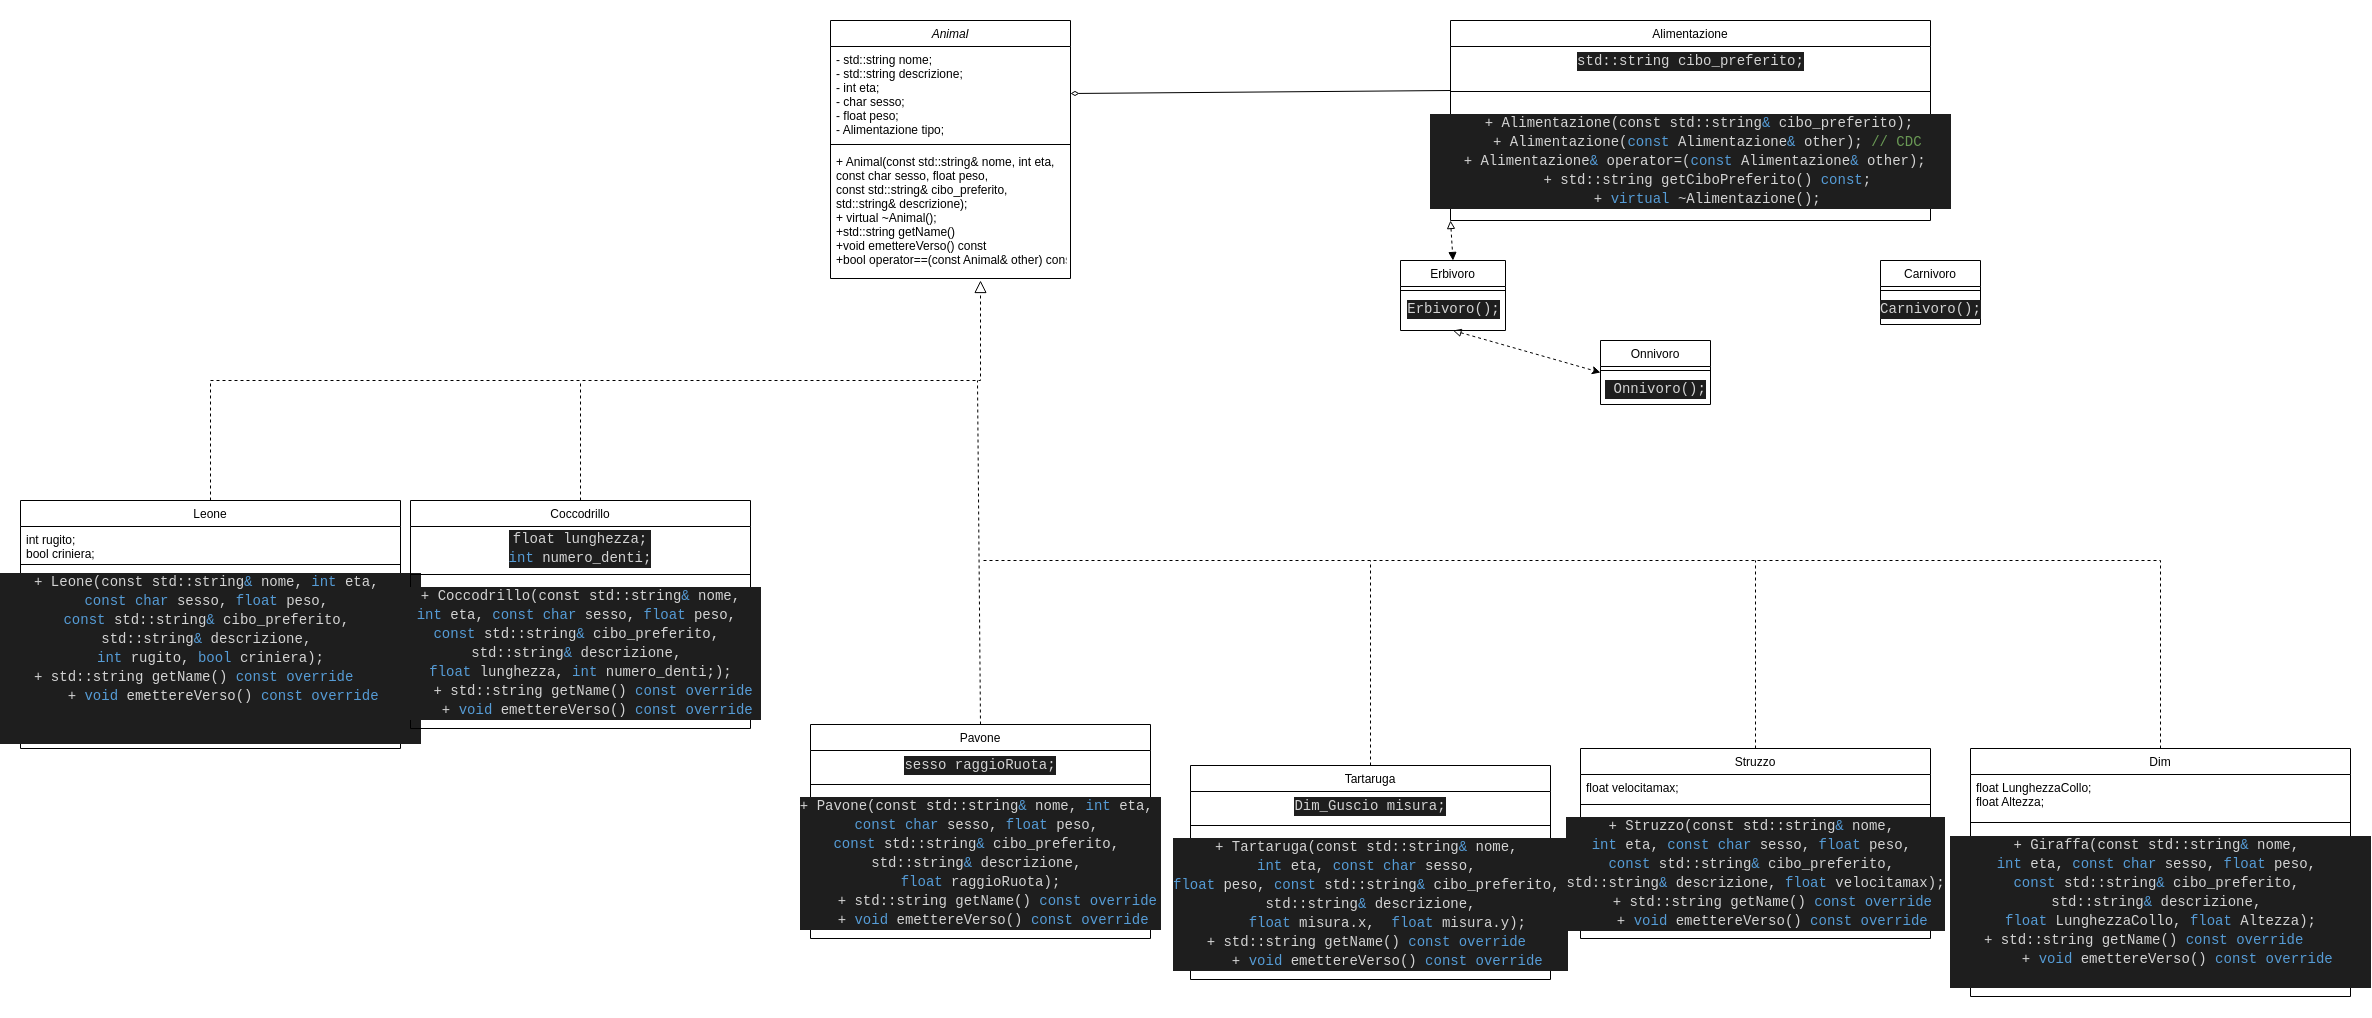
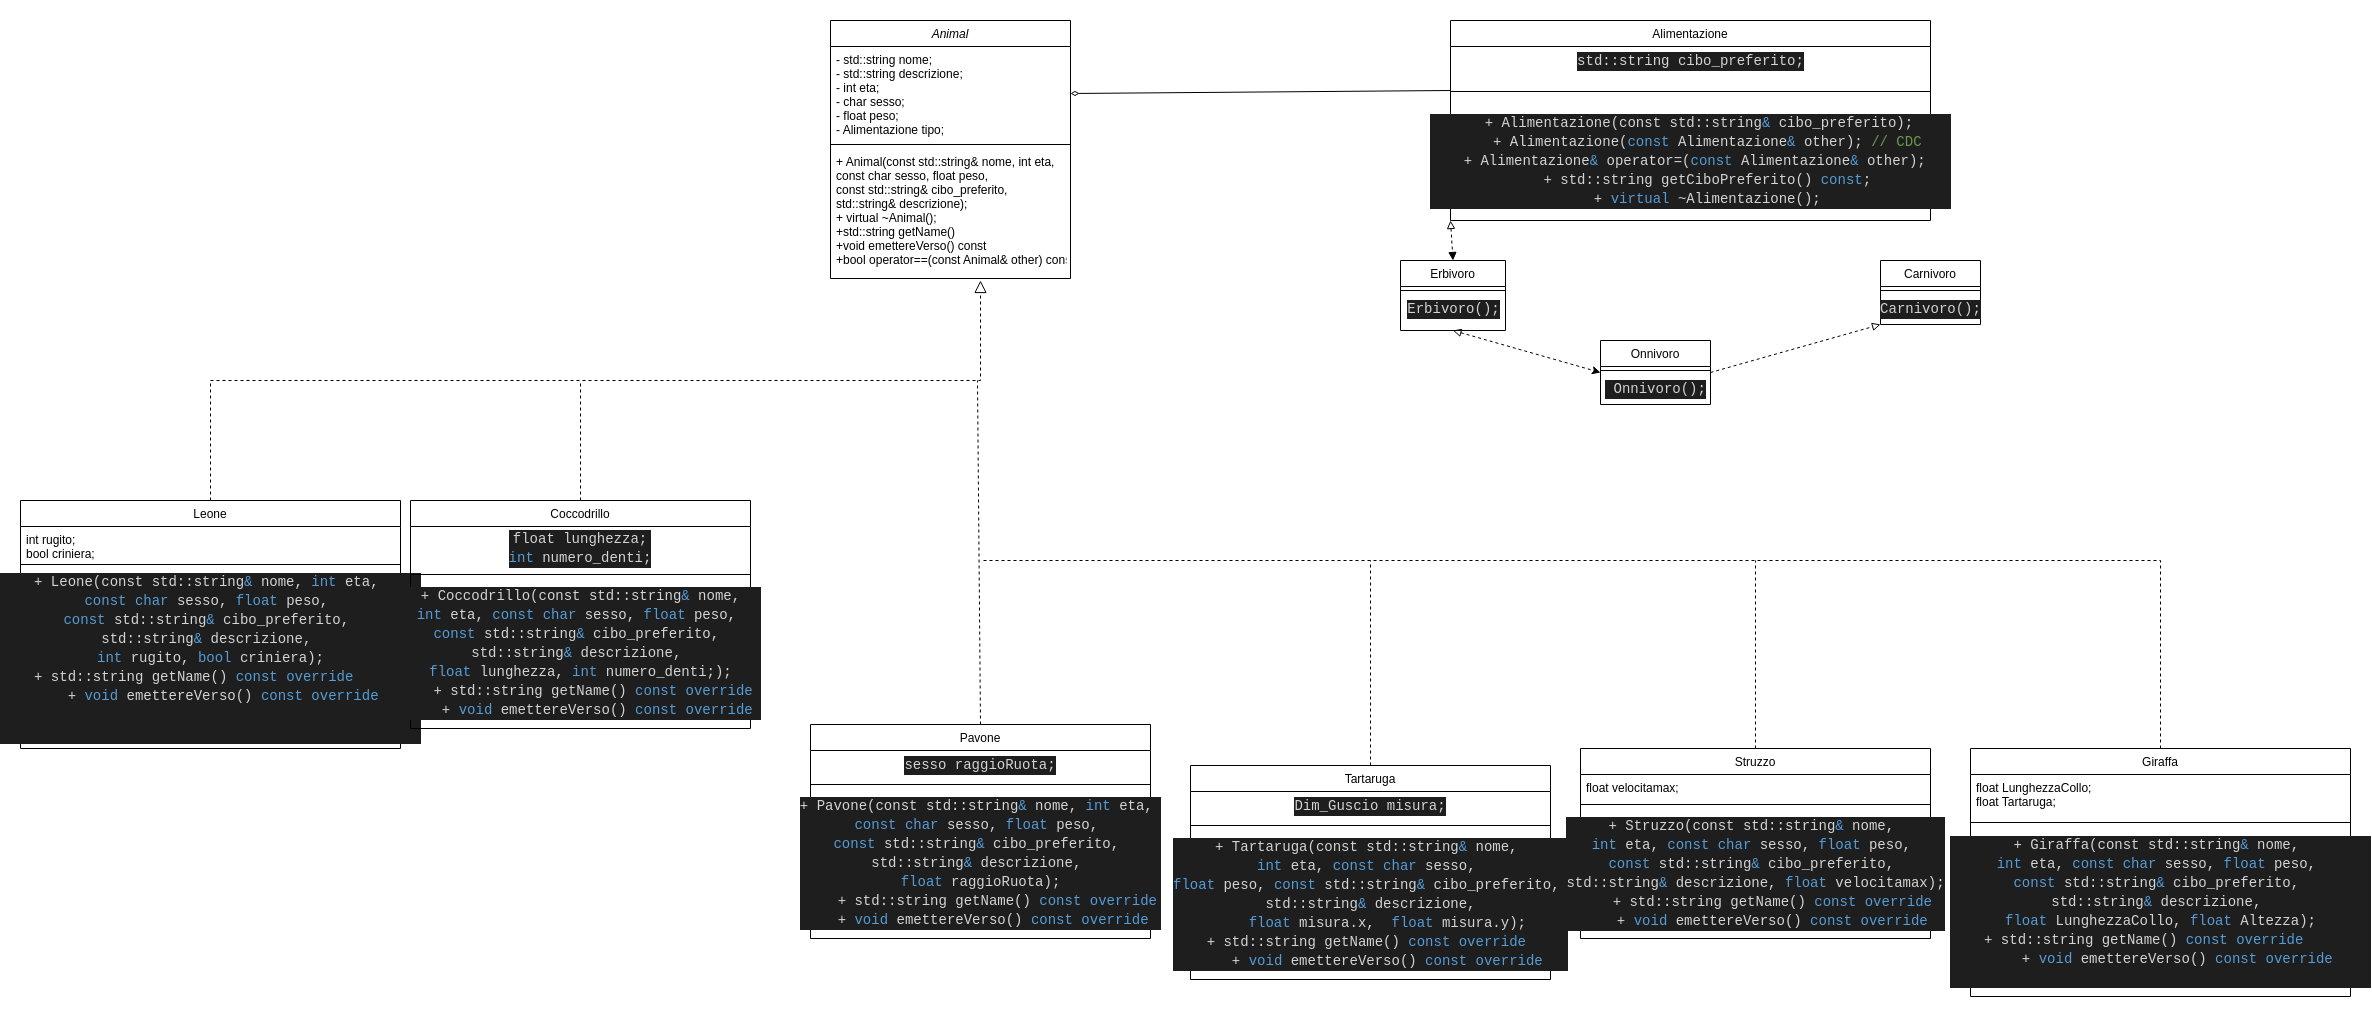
none -> (1793, 349)
(2160, 762) -> (2160, 762)
(2039, 788) -> (2039, 788)
